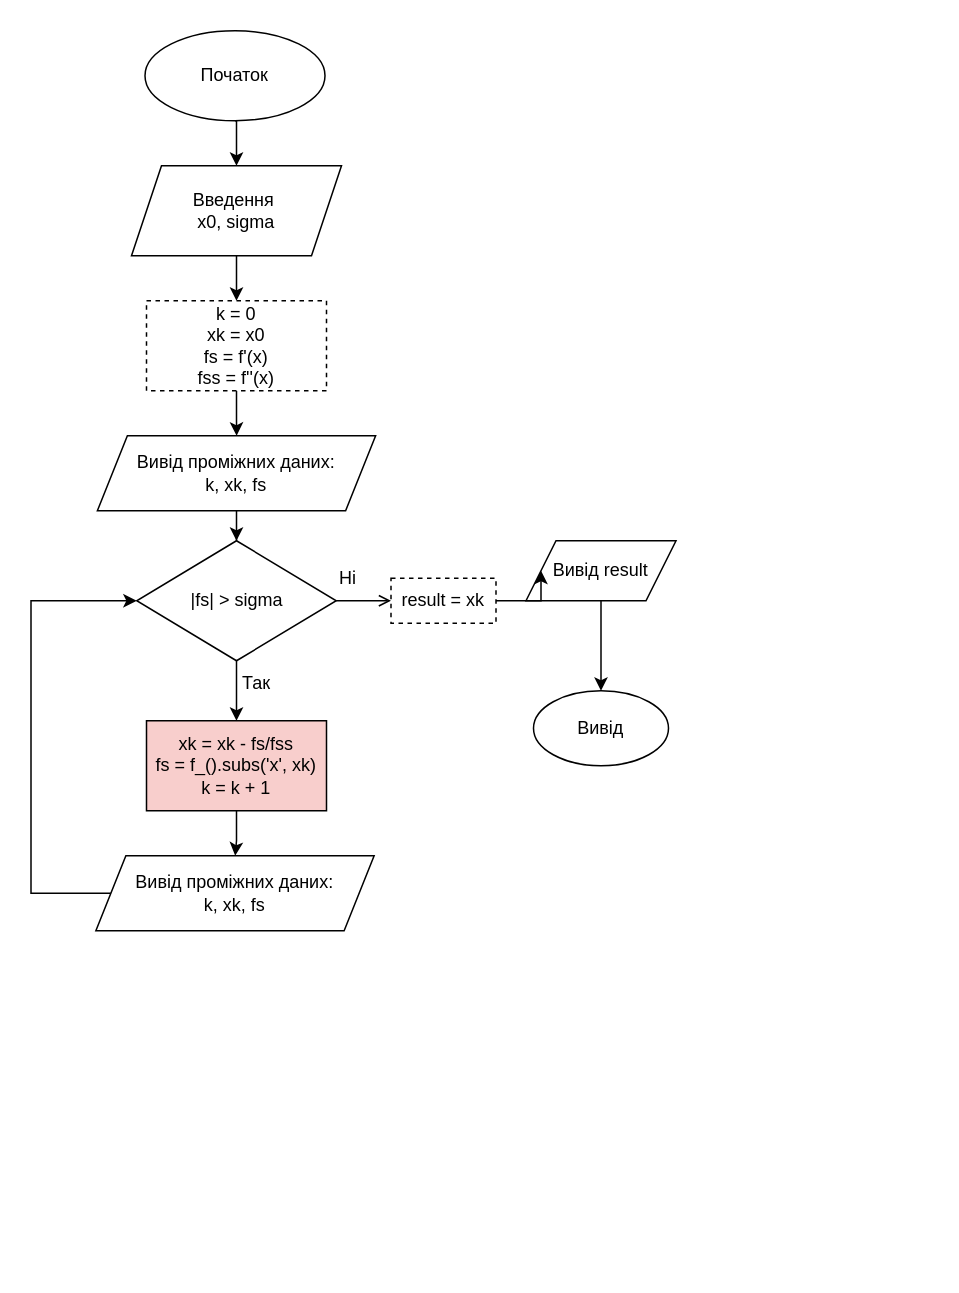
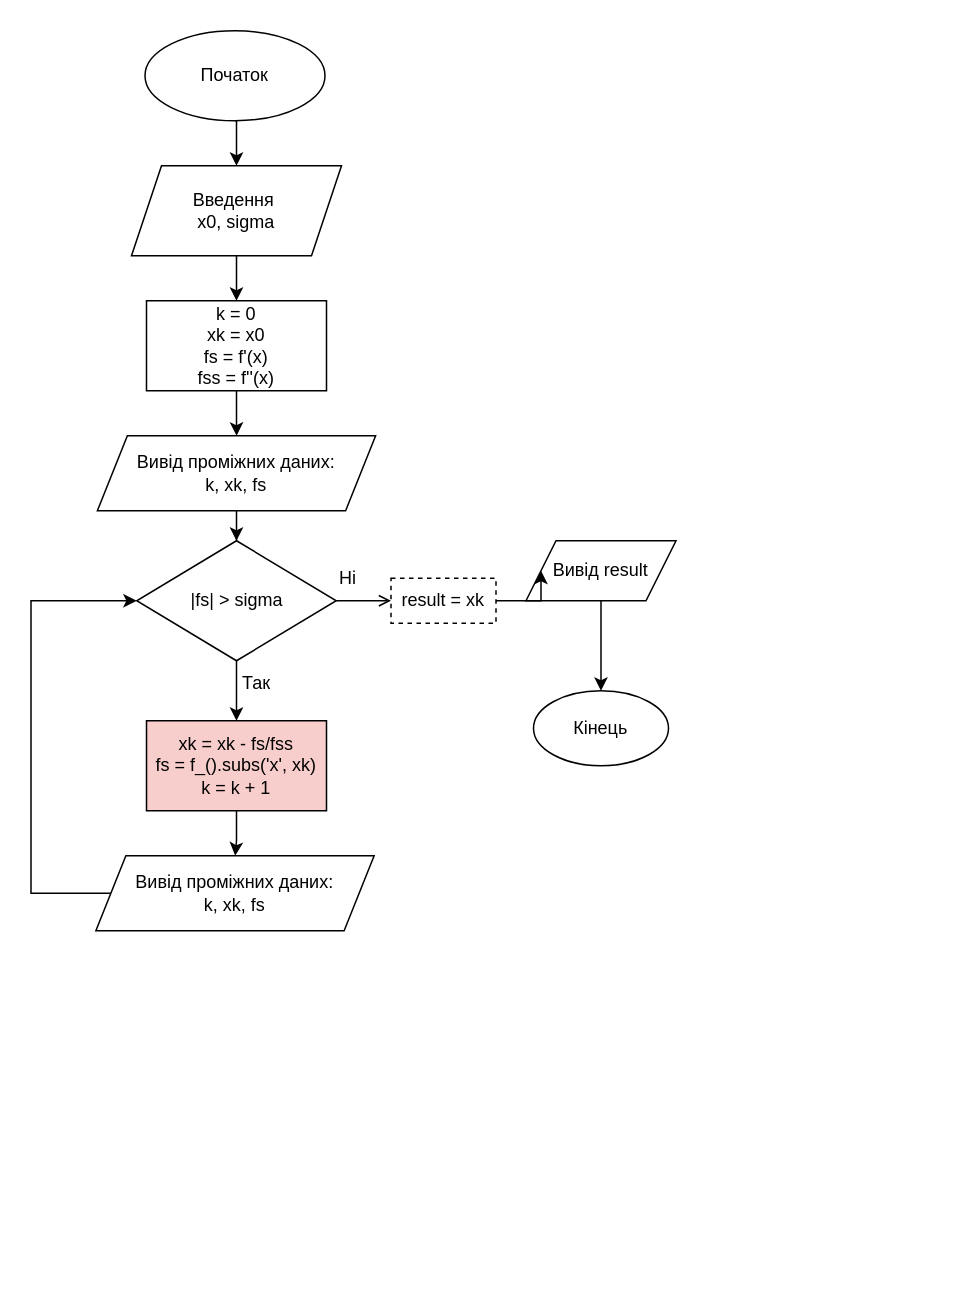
(236, 346) -> (236, 346)
(601, 728) -> (601, 728)
